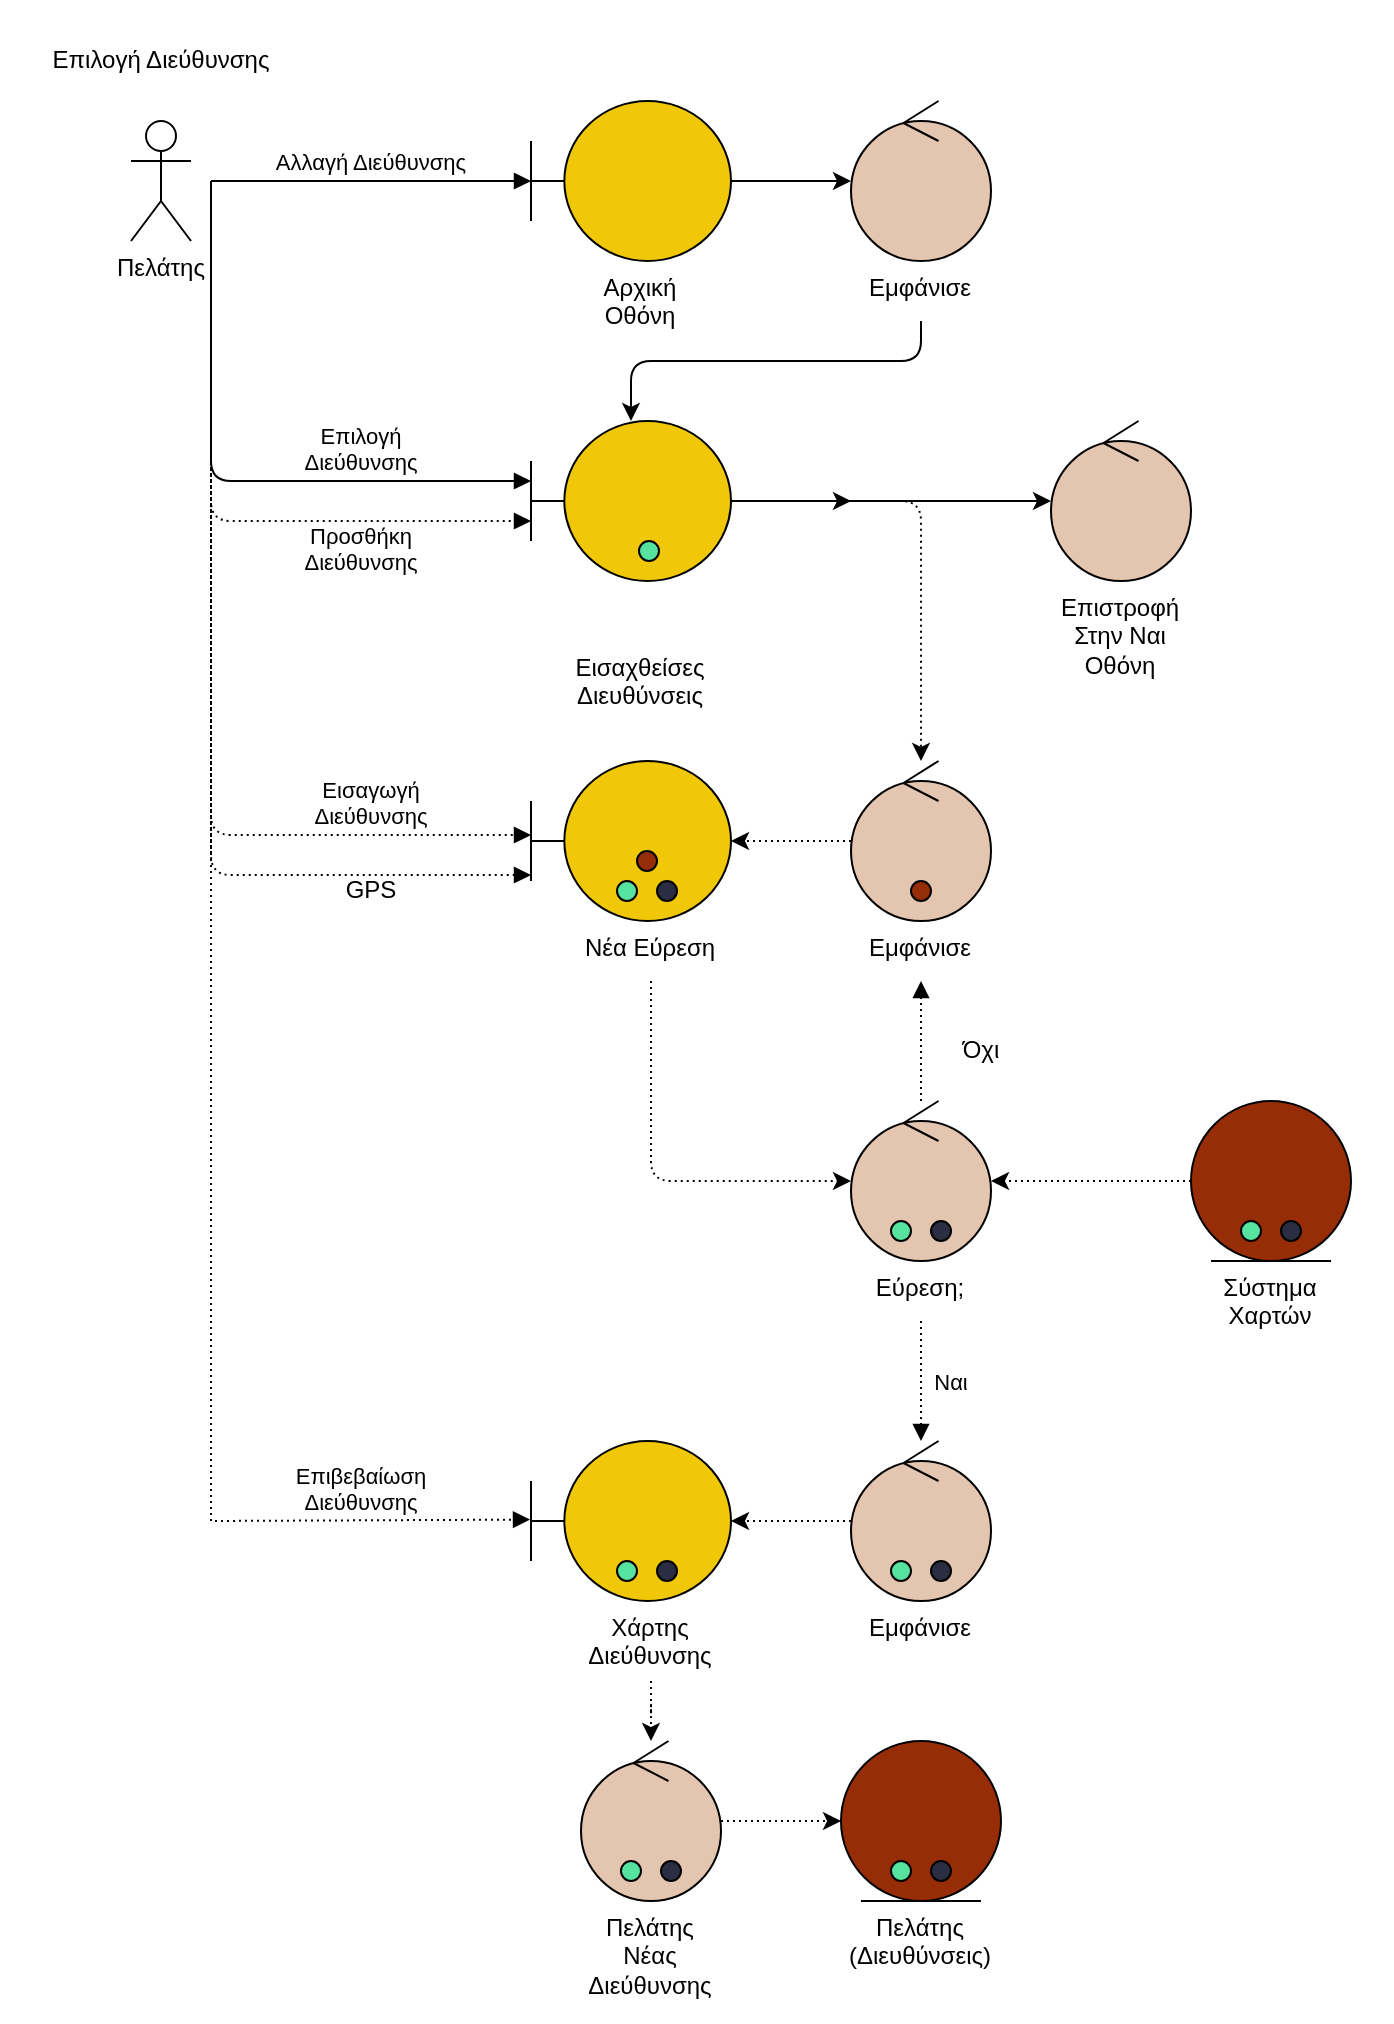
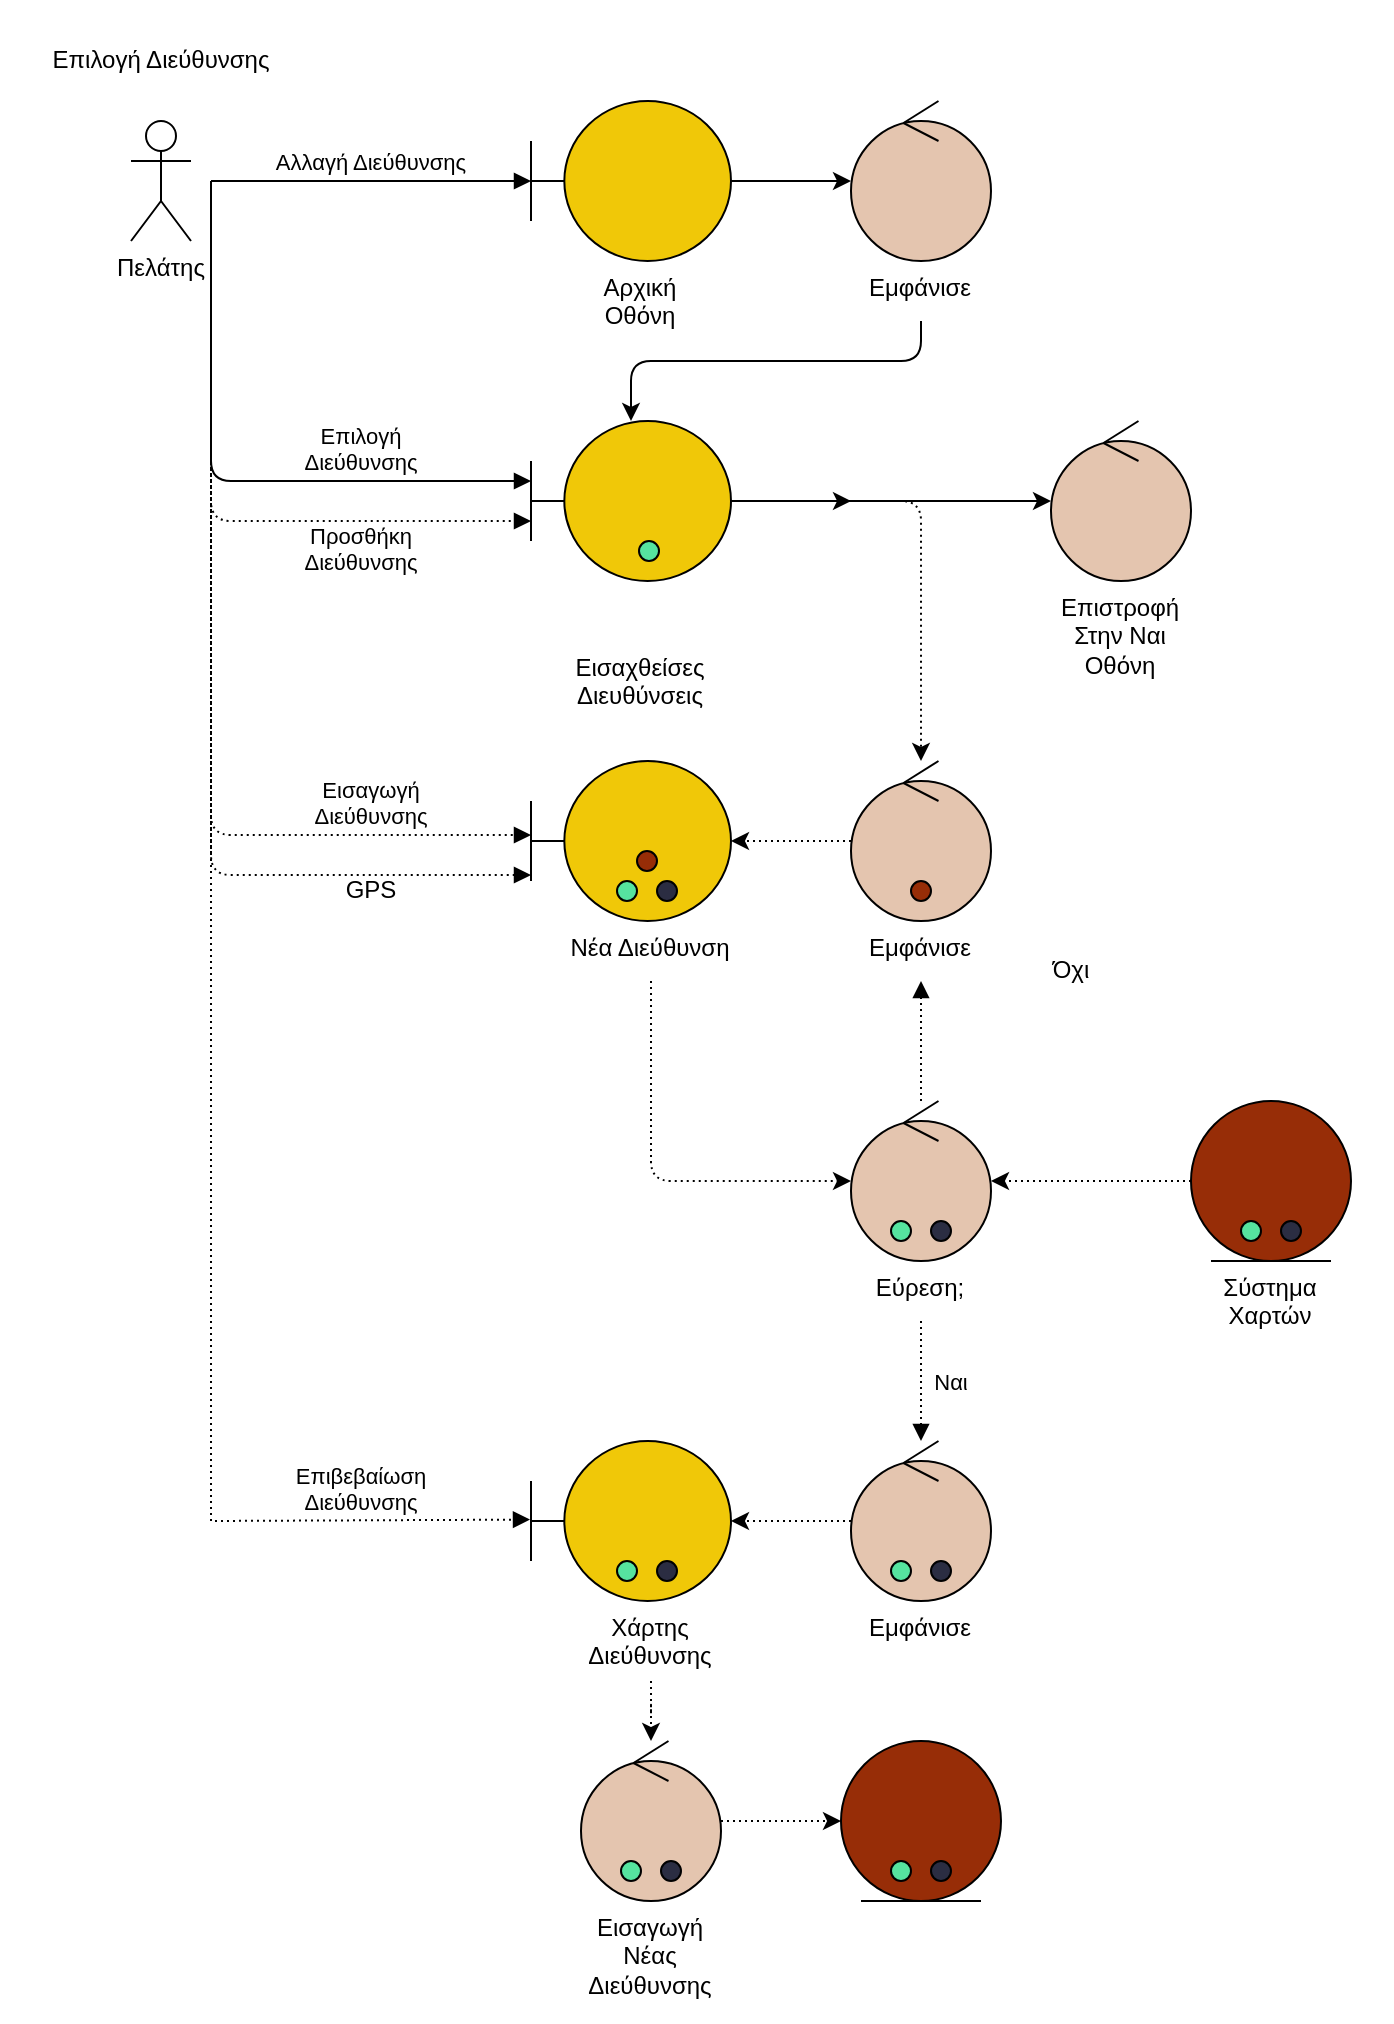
(651, 949) -> (651, 949)
(981, 1051) -> (1071, 971)
(921, 1941) -> none
(651, 1958) -> (651, 1958)
